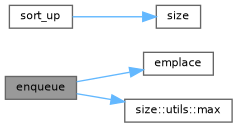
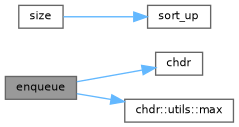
(107, 17) -> (98, 17)
(178, 64) -> (179, 64)
(178, 111) -> (179, 111)
